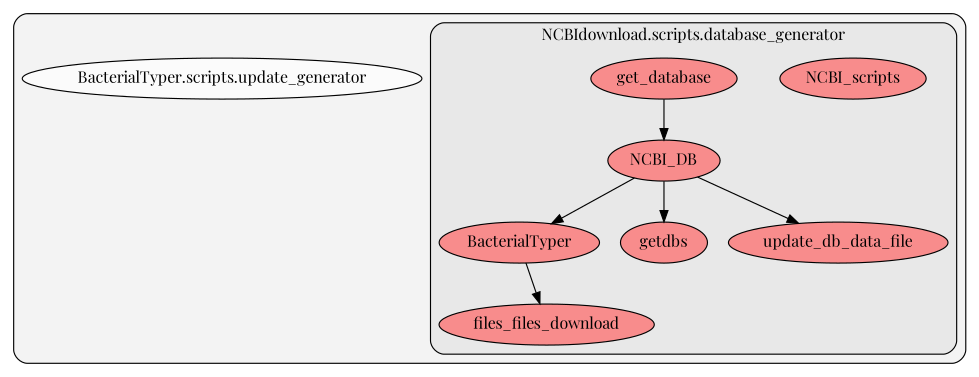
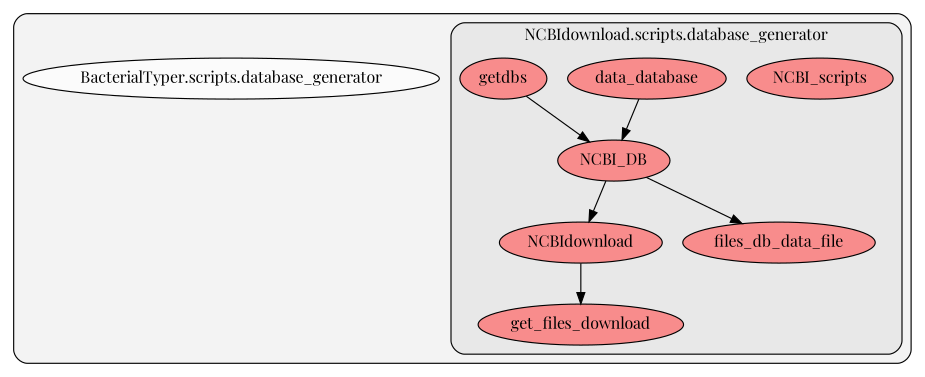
(222, 79) -> (231, 79)
(664, 79) -> (647, 79)
(664, 196) -> (553, 116)
(519, 243) -> (581, 243)
(838, 243) -> (779, 243)
(547, 325) -> (581, 325)
